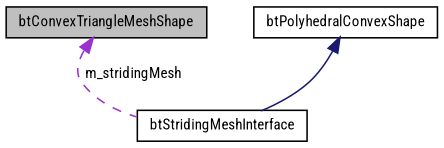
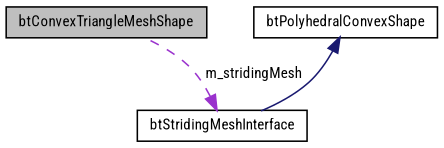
(93, 94) -> (182, 60)
